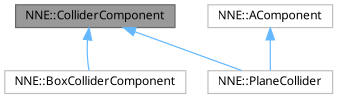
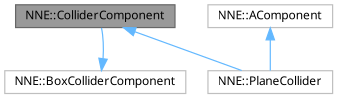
(87, 55) -> (103, 43)
